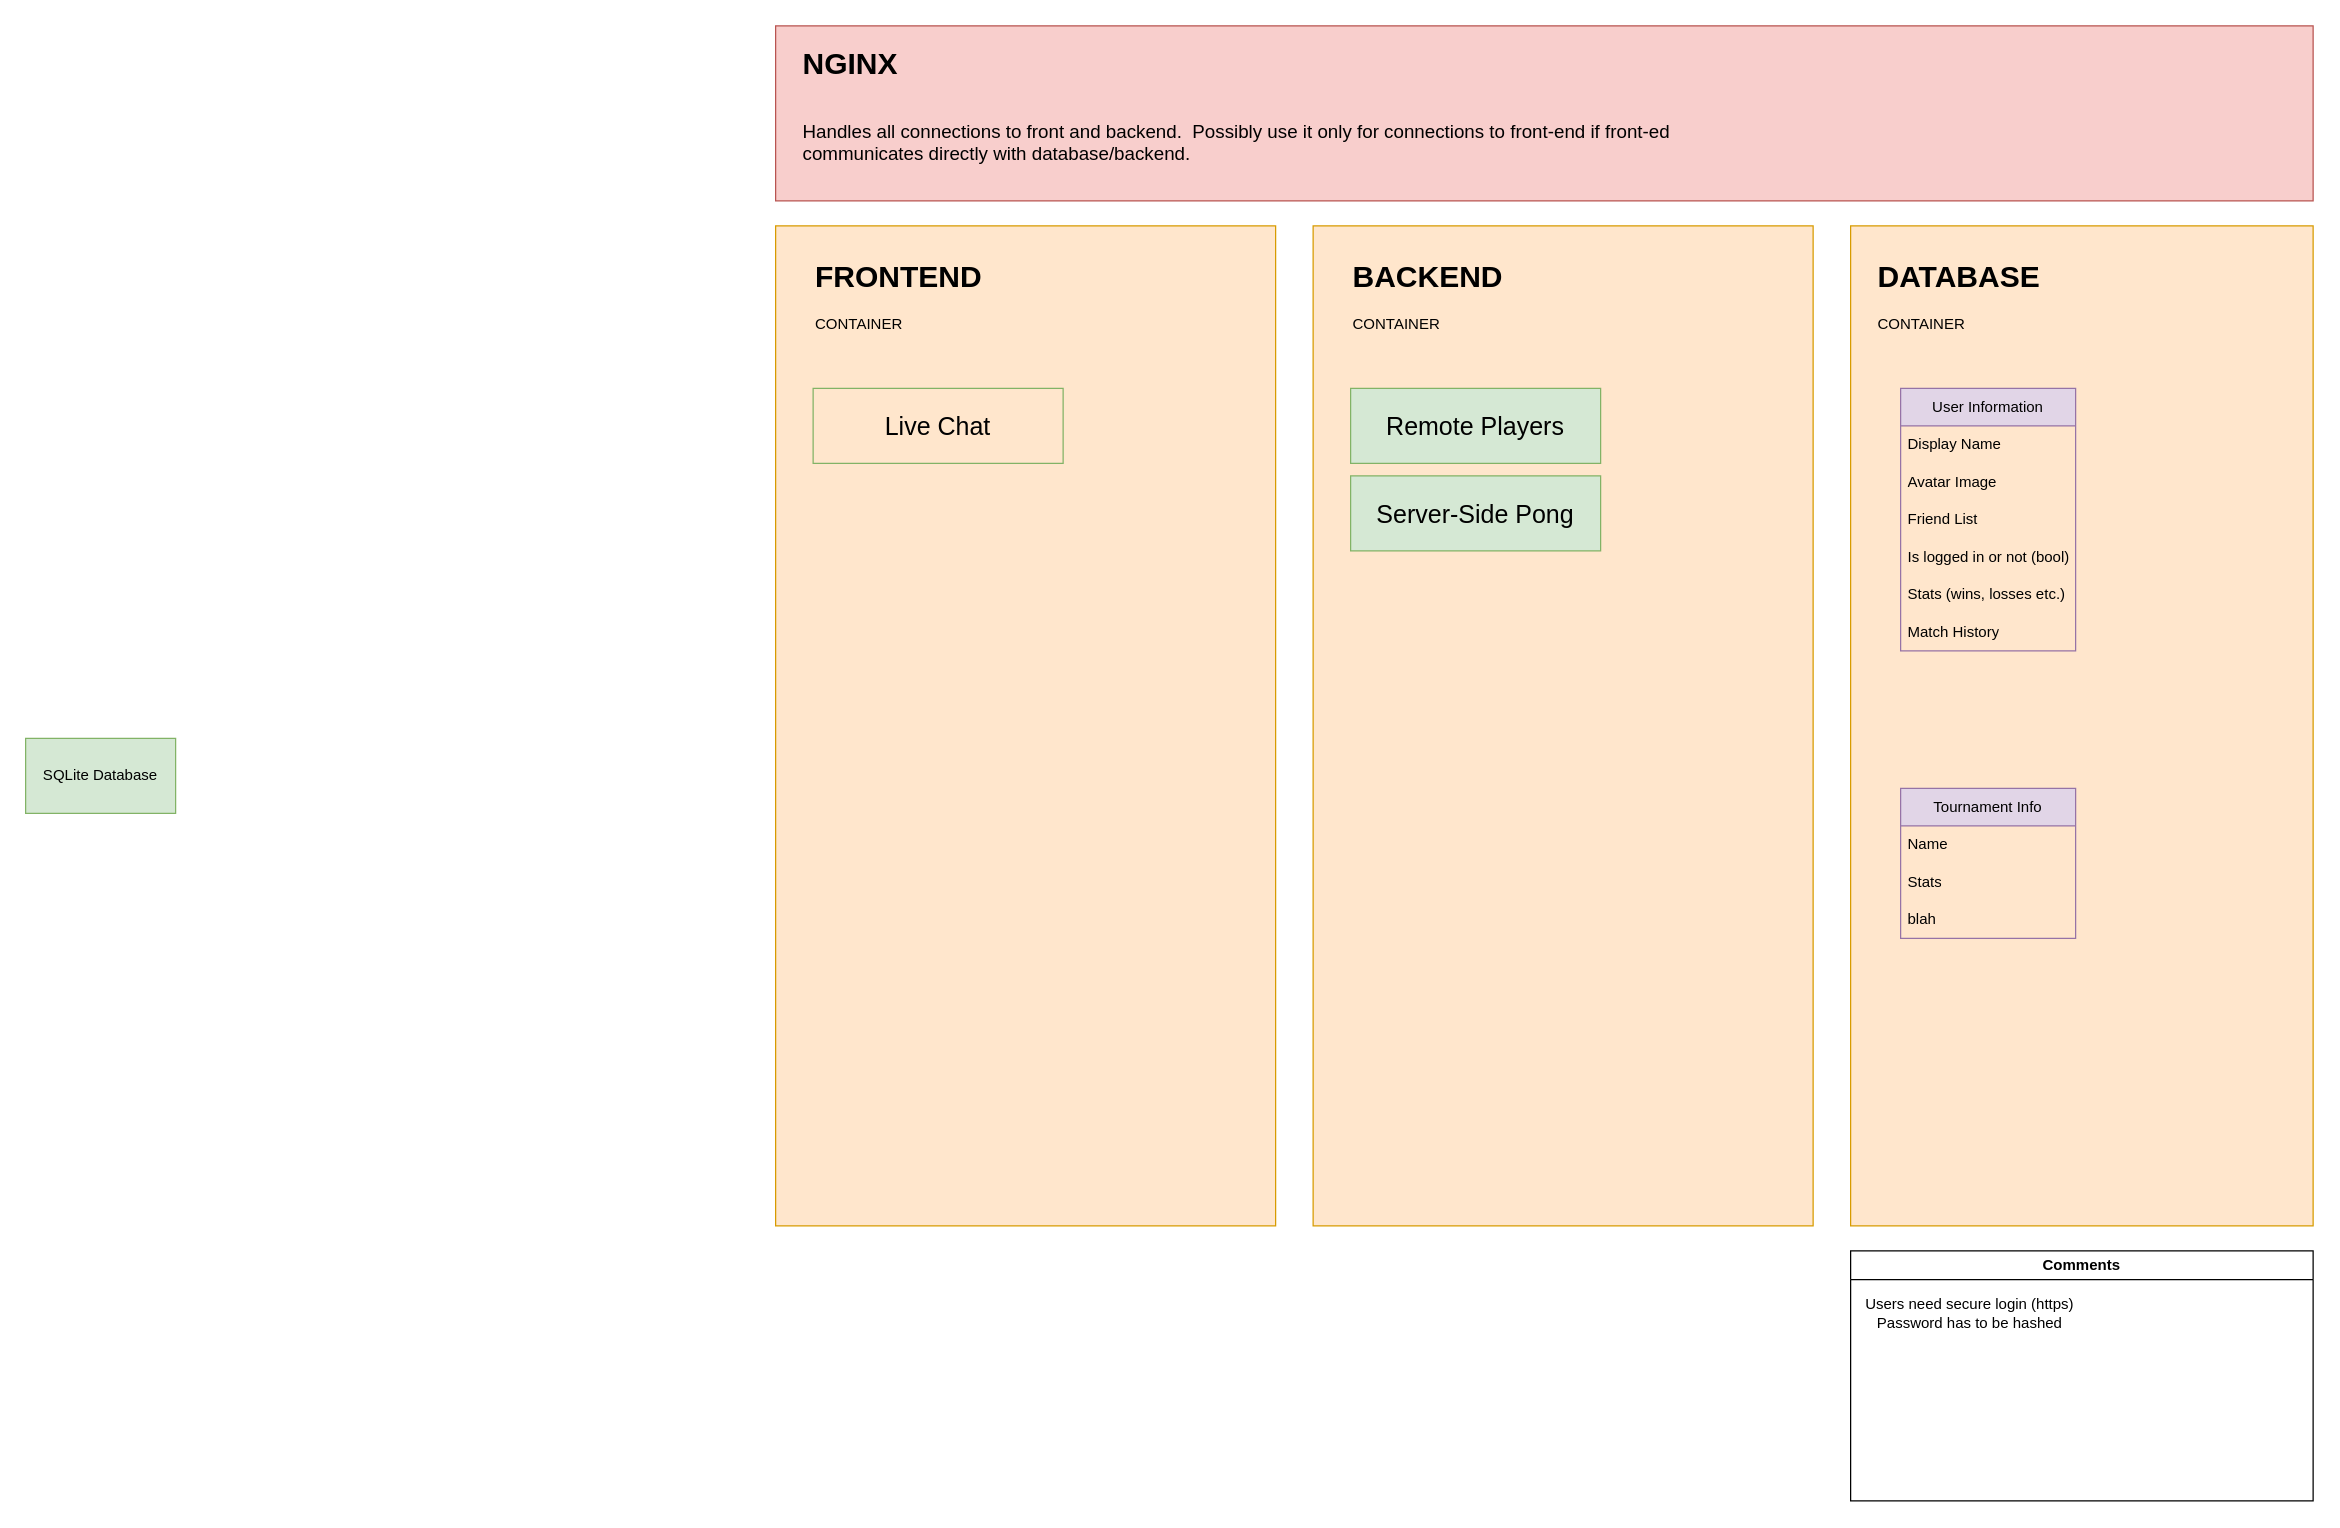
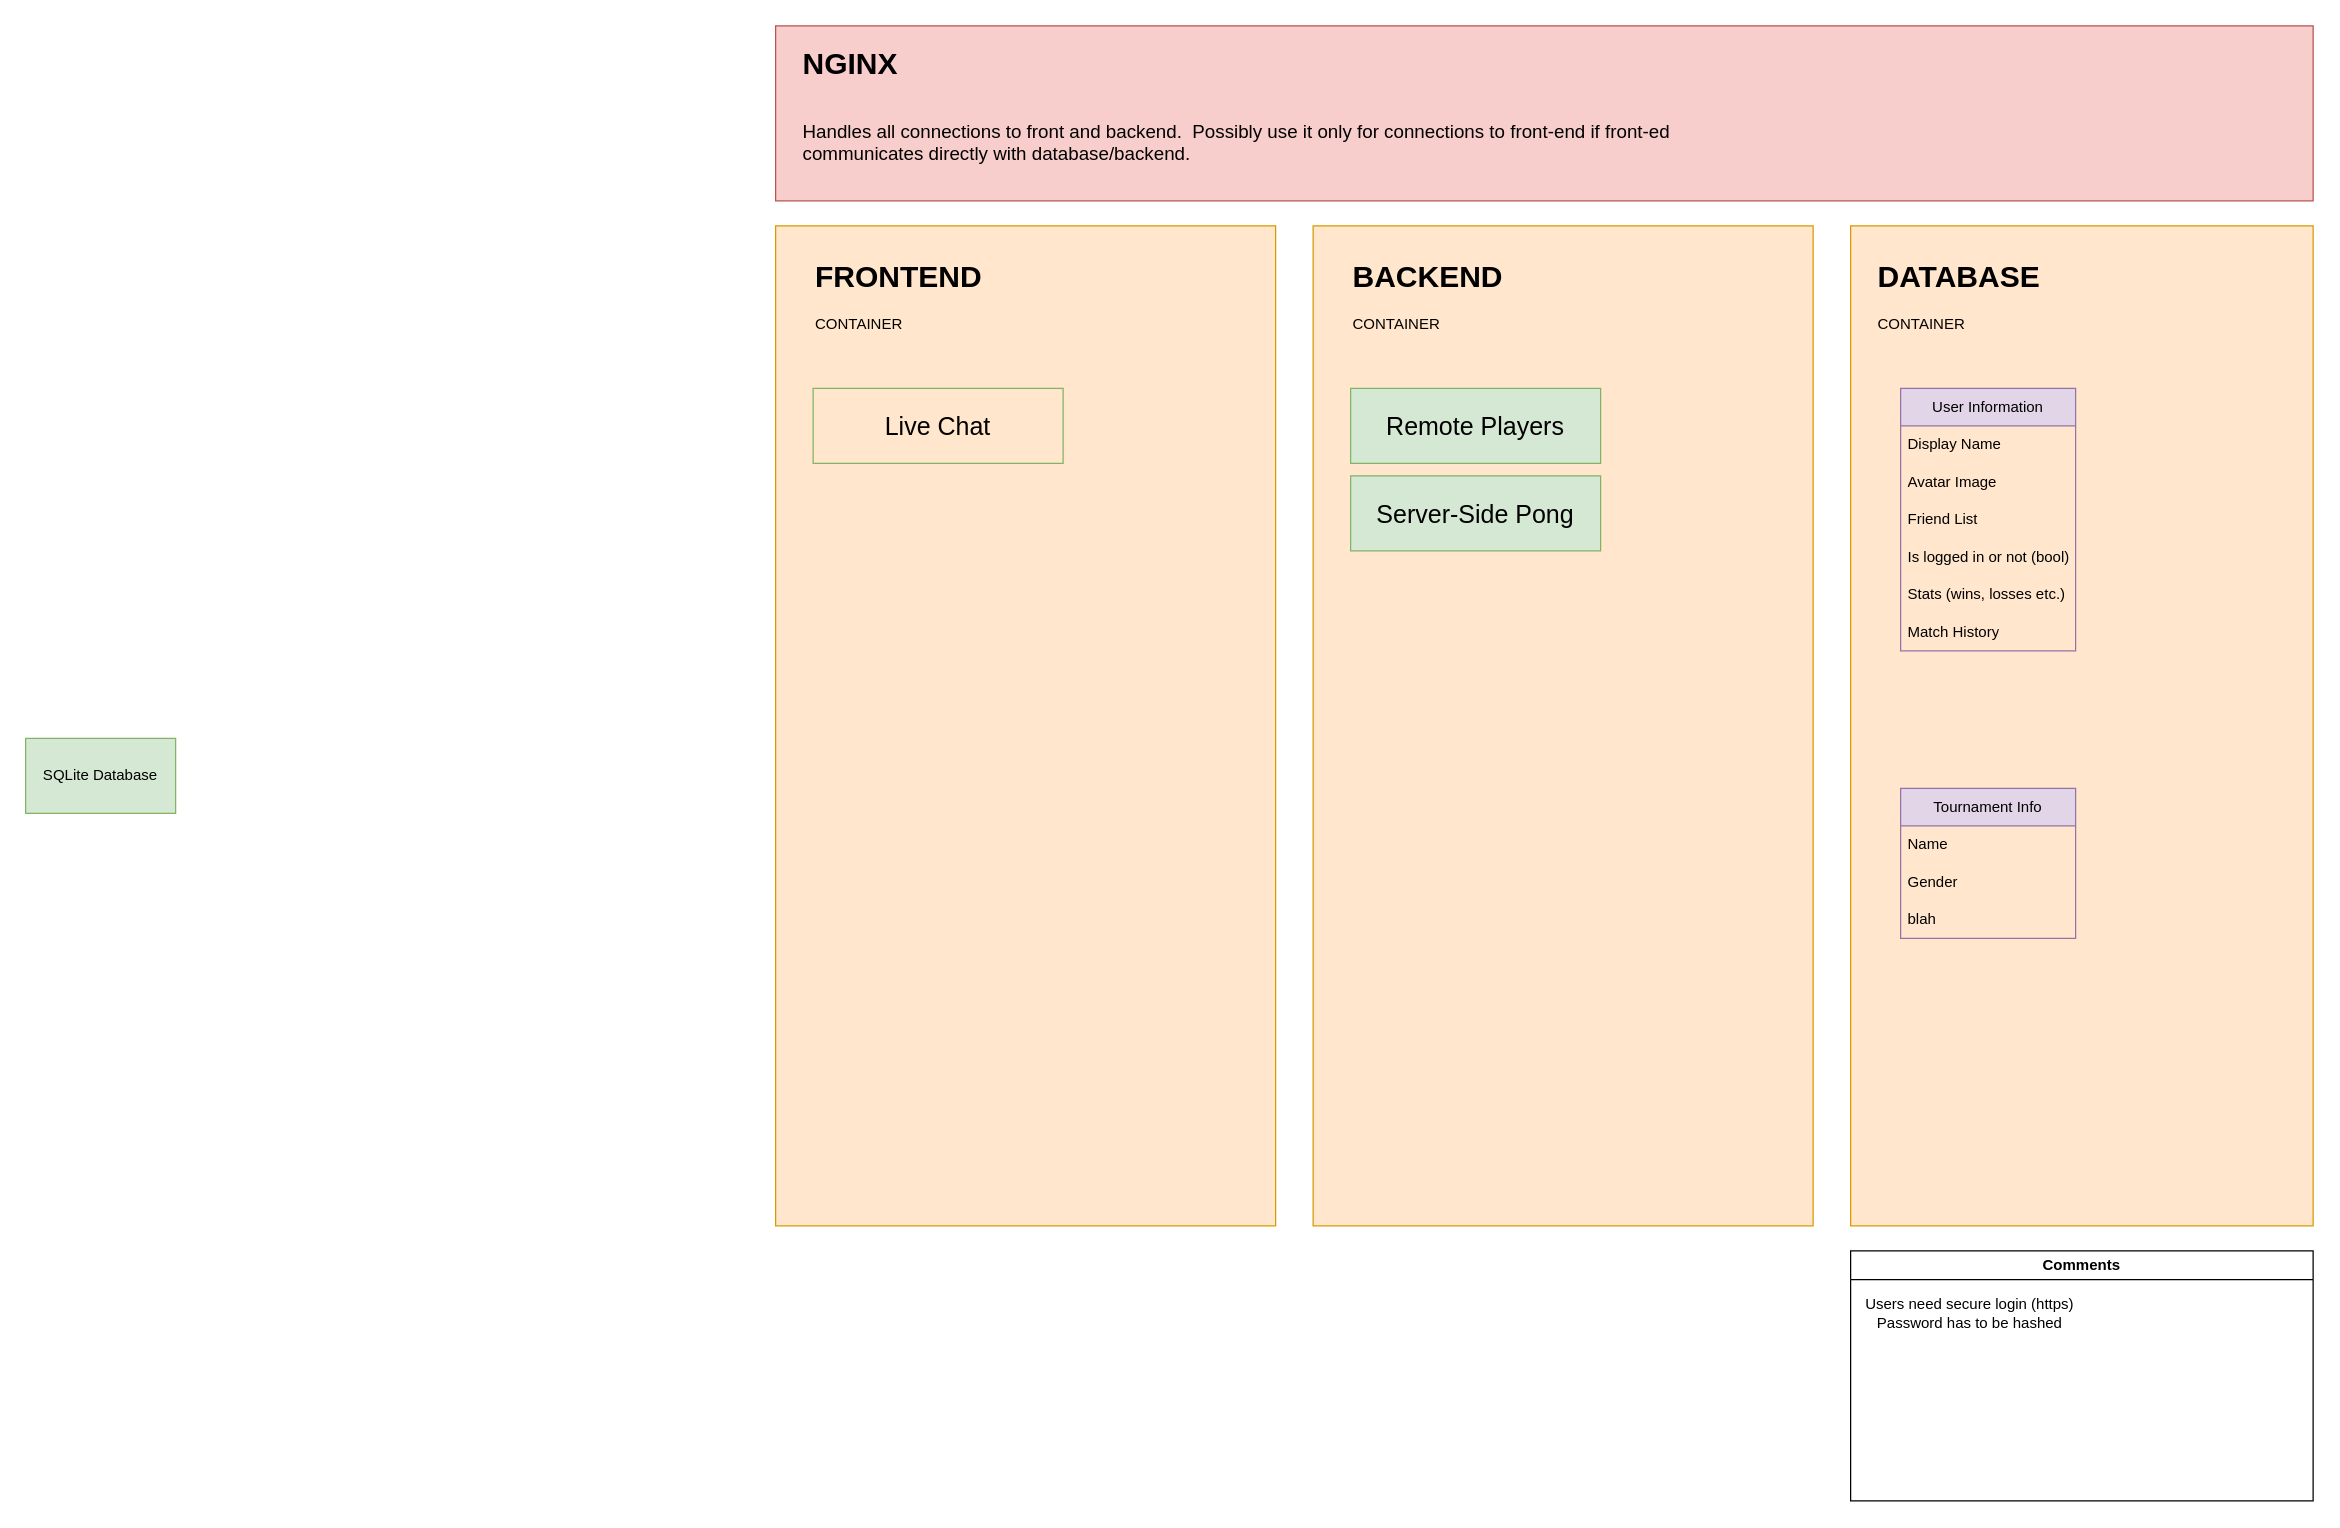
(1929, 882) -> (1933, 882)
